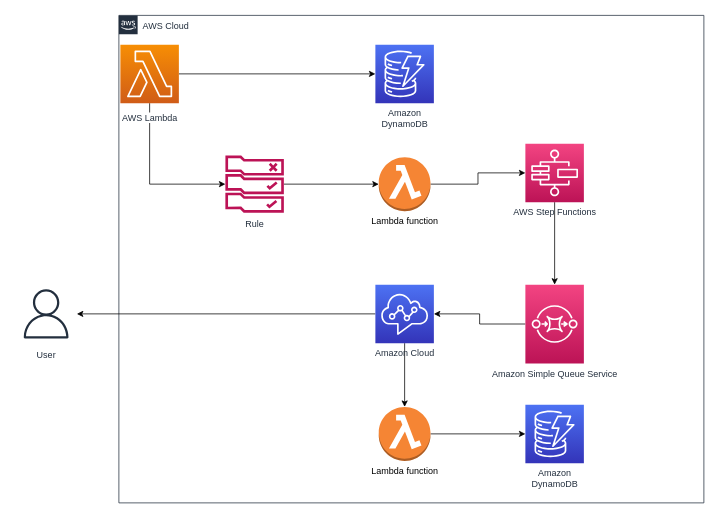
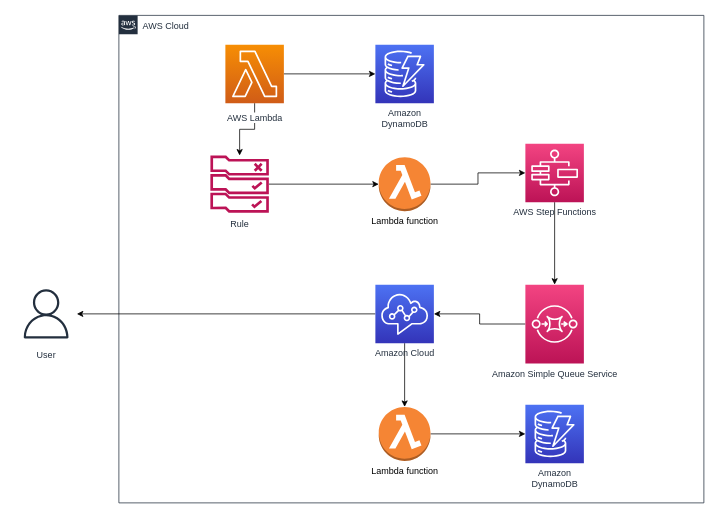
(150, 74) -> (255, 74)
(255, 184) -> (240, 184)
